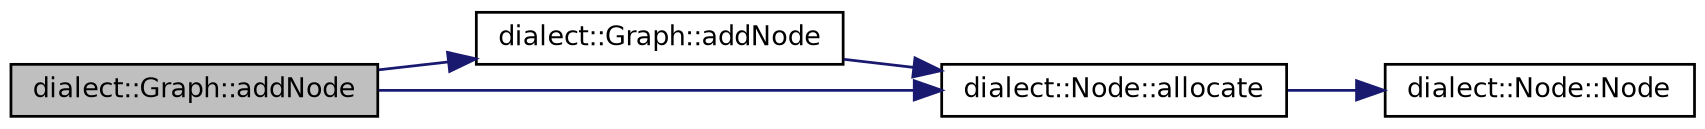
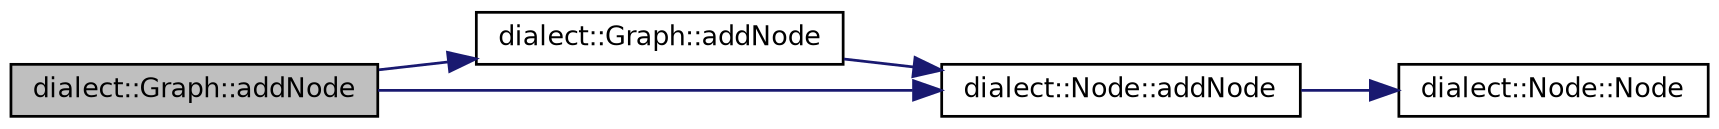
(1114, 90) -> (1121, 90)
